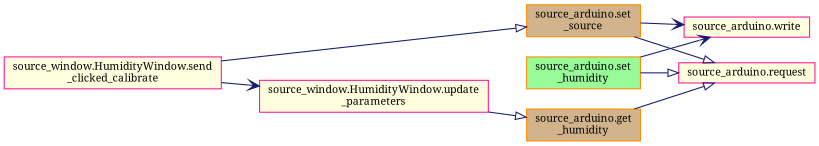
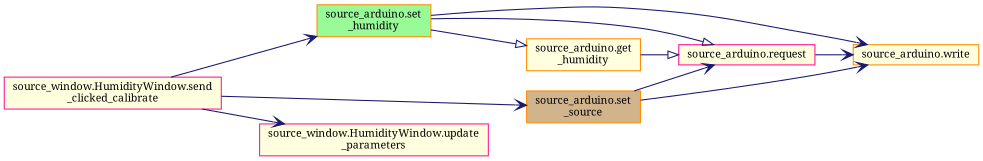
(747, 27) -> (916, 55)
(368, 45) -> (368, 101)
(659, 45) -> (669, 80)
none -> (829, 55)
none -> (239, 58)
(502, 114) -> (473, 37)
(584, 125) -> (584, 55)
